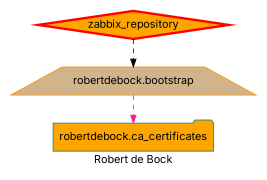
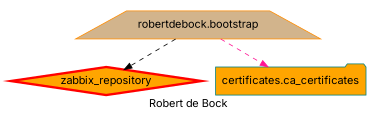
(133, 49) -> (153, 52)
(133, 137) -> (291, 81)
